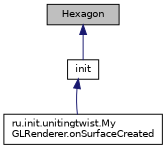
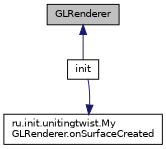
(83, 15) -> (83, 15)
(77, 102) -> (89, 92)
